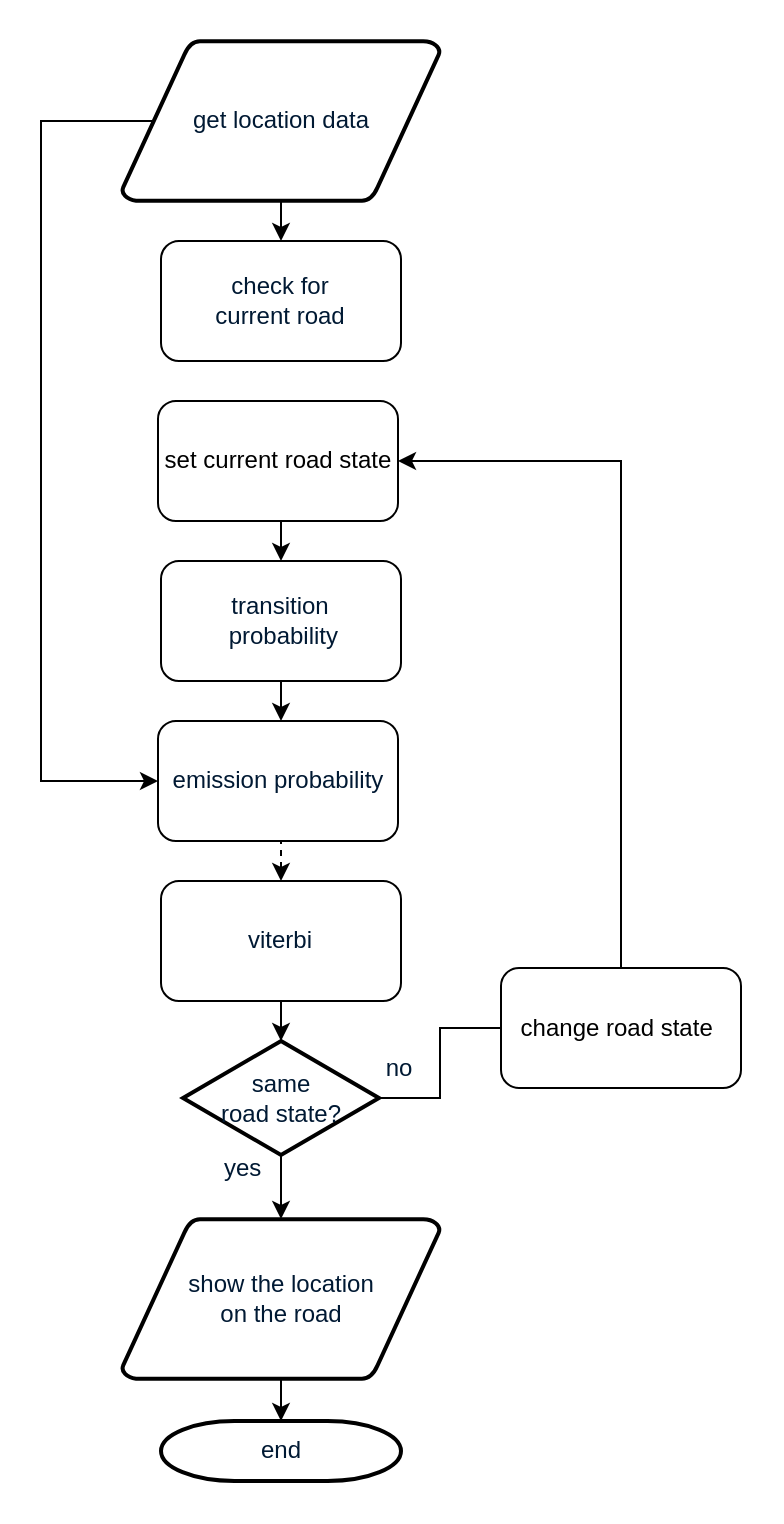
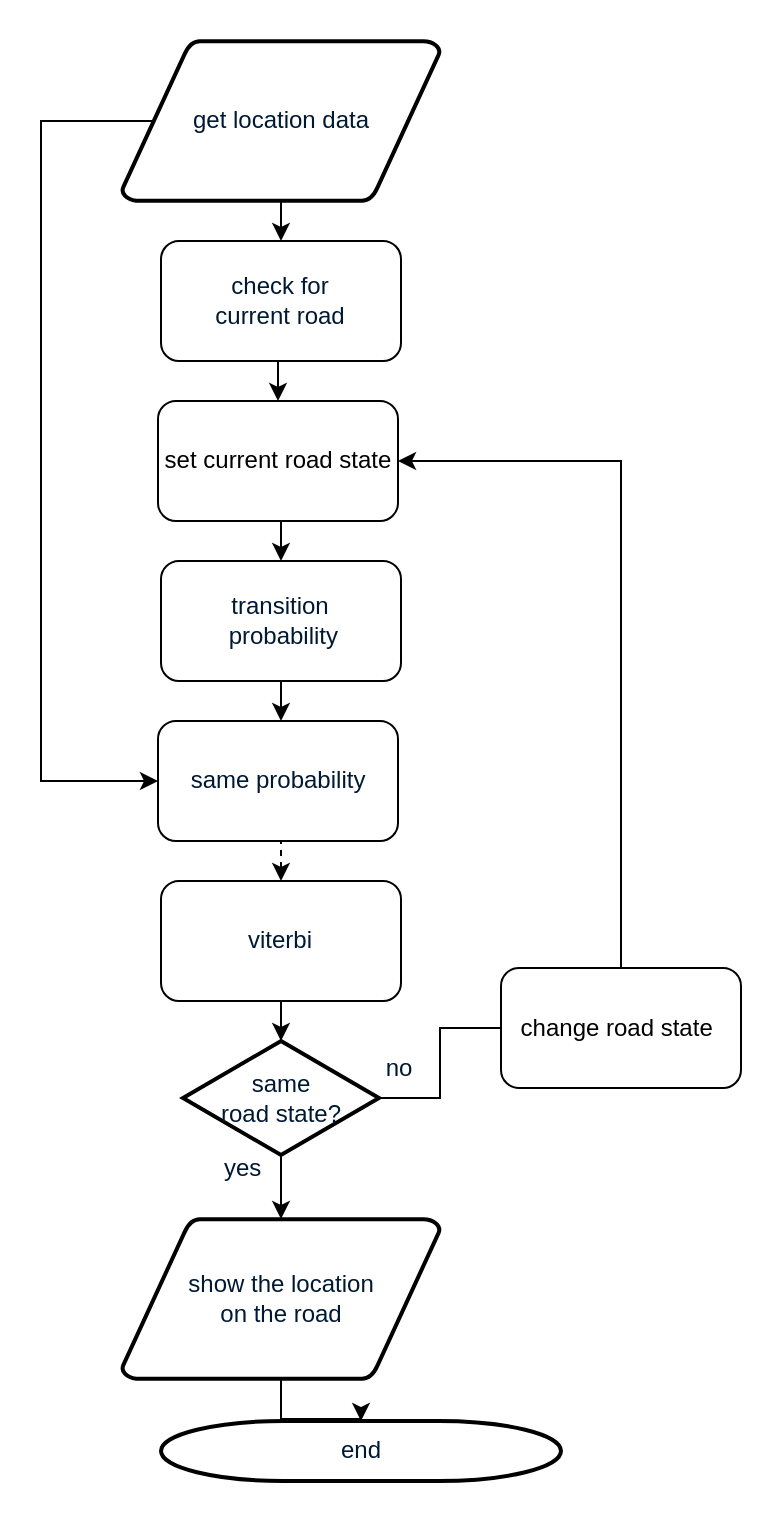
none -> (278, 373)
(279, 781) -> (279, 781)
(281, 1451) -> (361, 1451)
